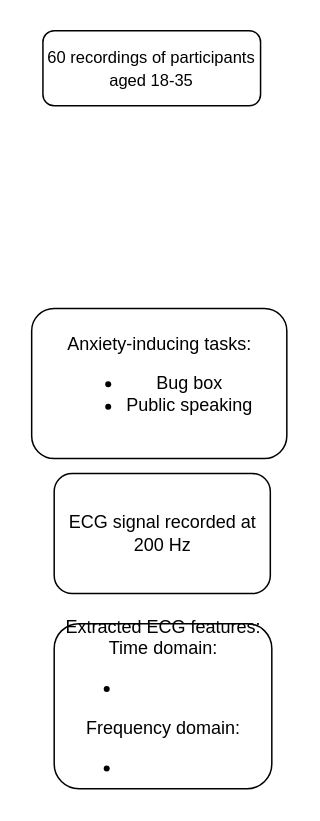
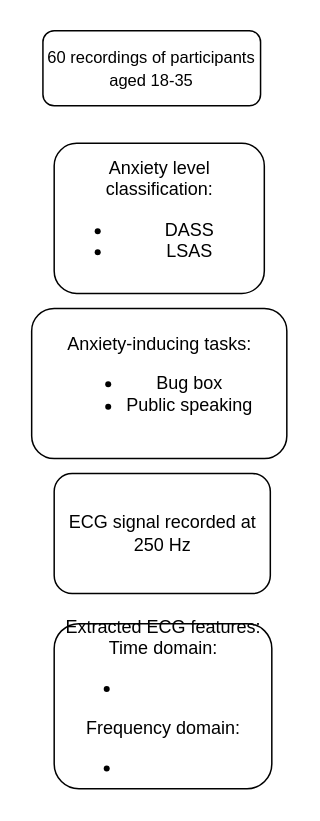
none -> (159, 218)
(163, 533) -> (163, 533)
